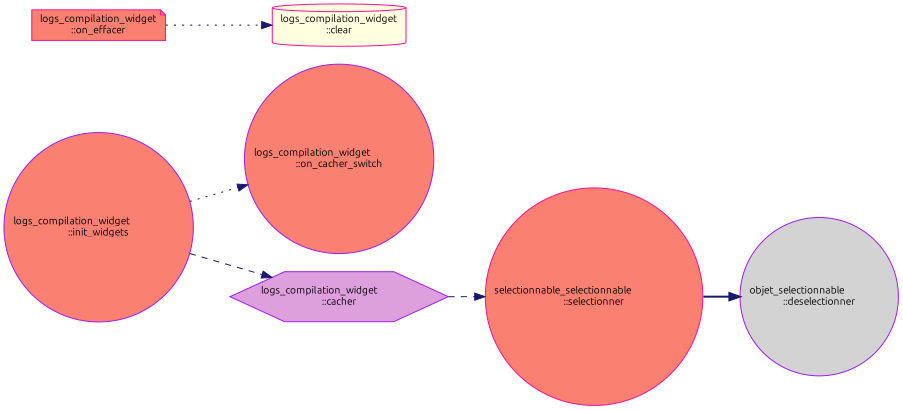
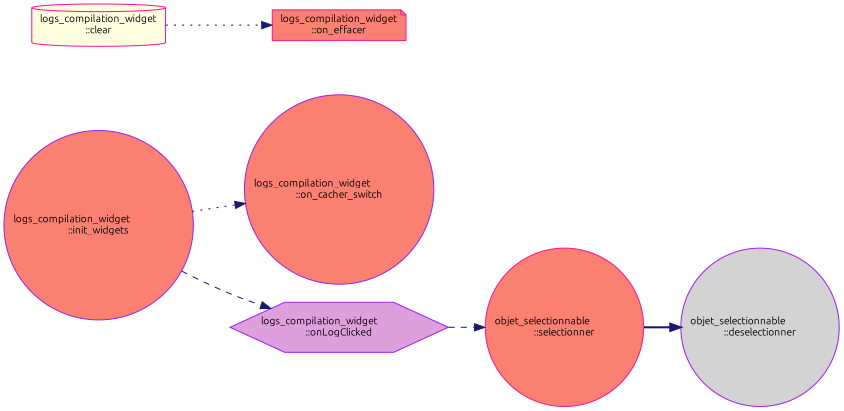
(214, 25) -> (214, 25)
(339, 297) -> (339, 327)
(594, 297) -> (564, 327)
